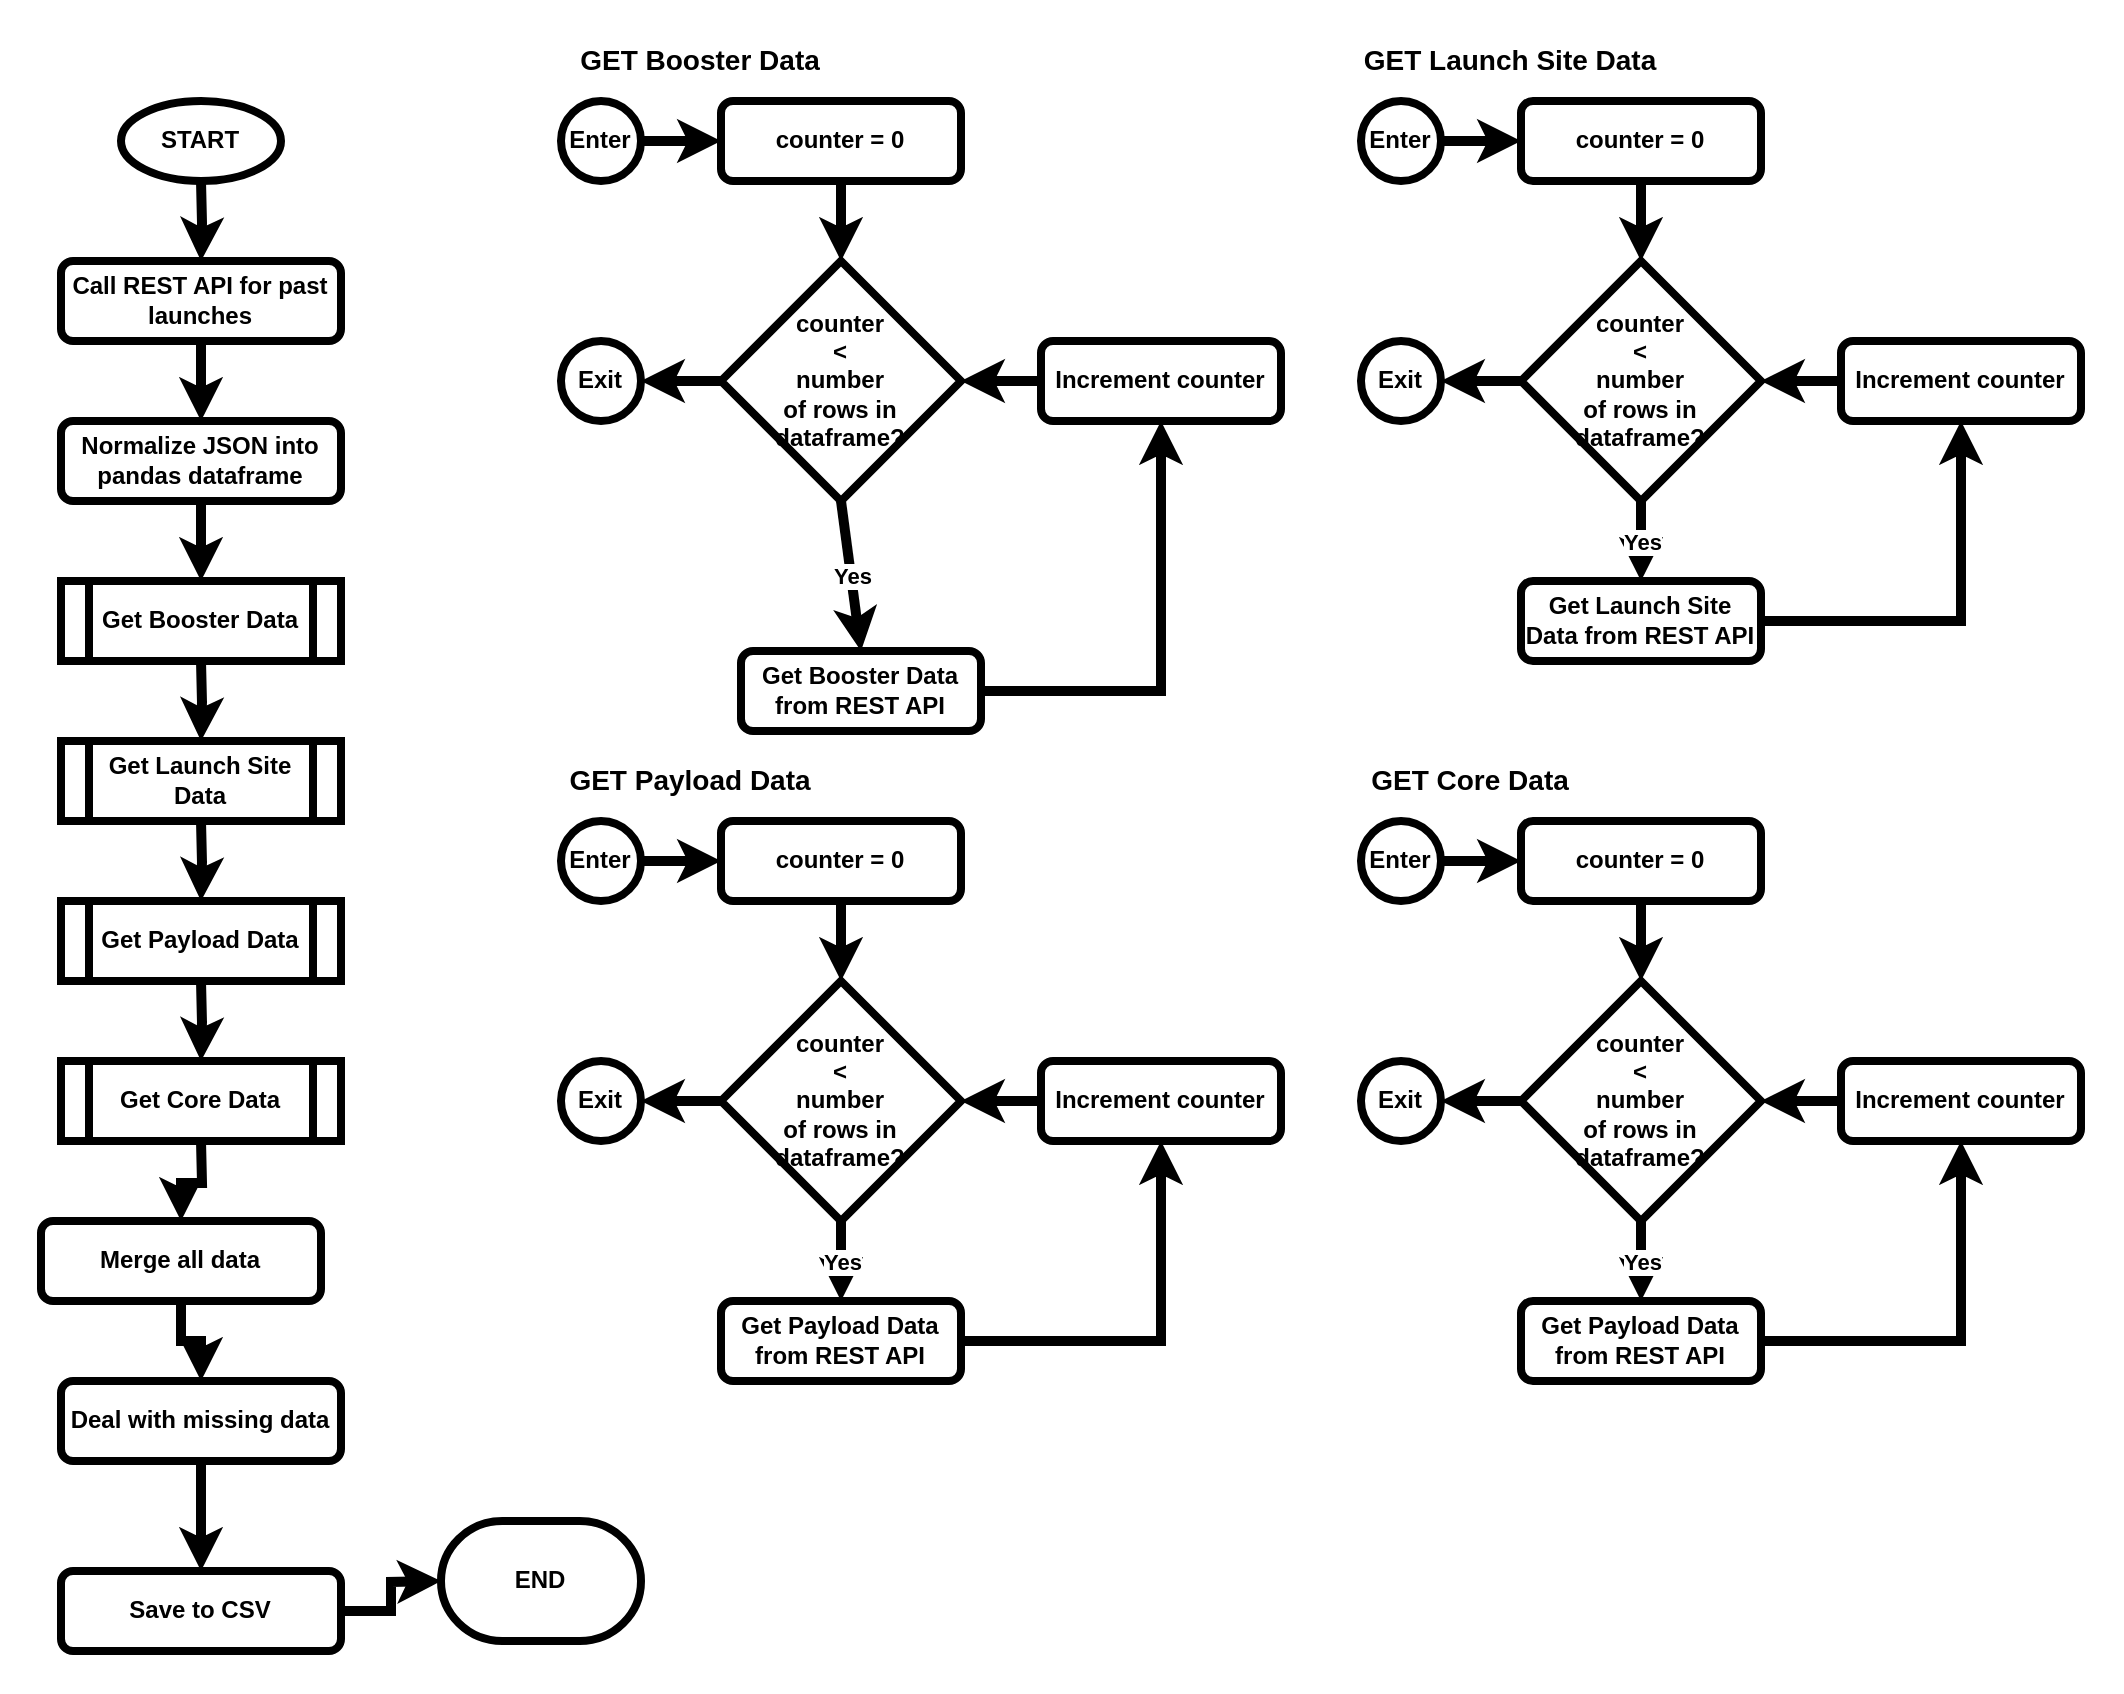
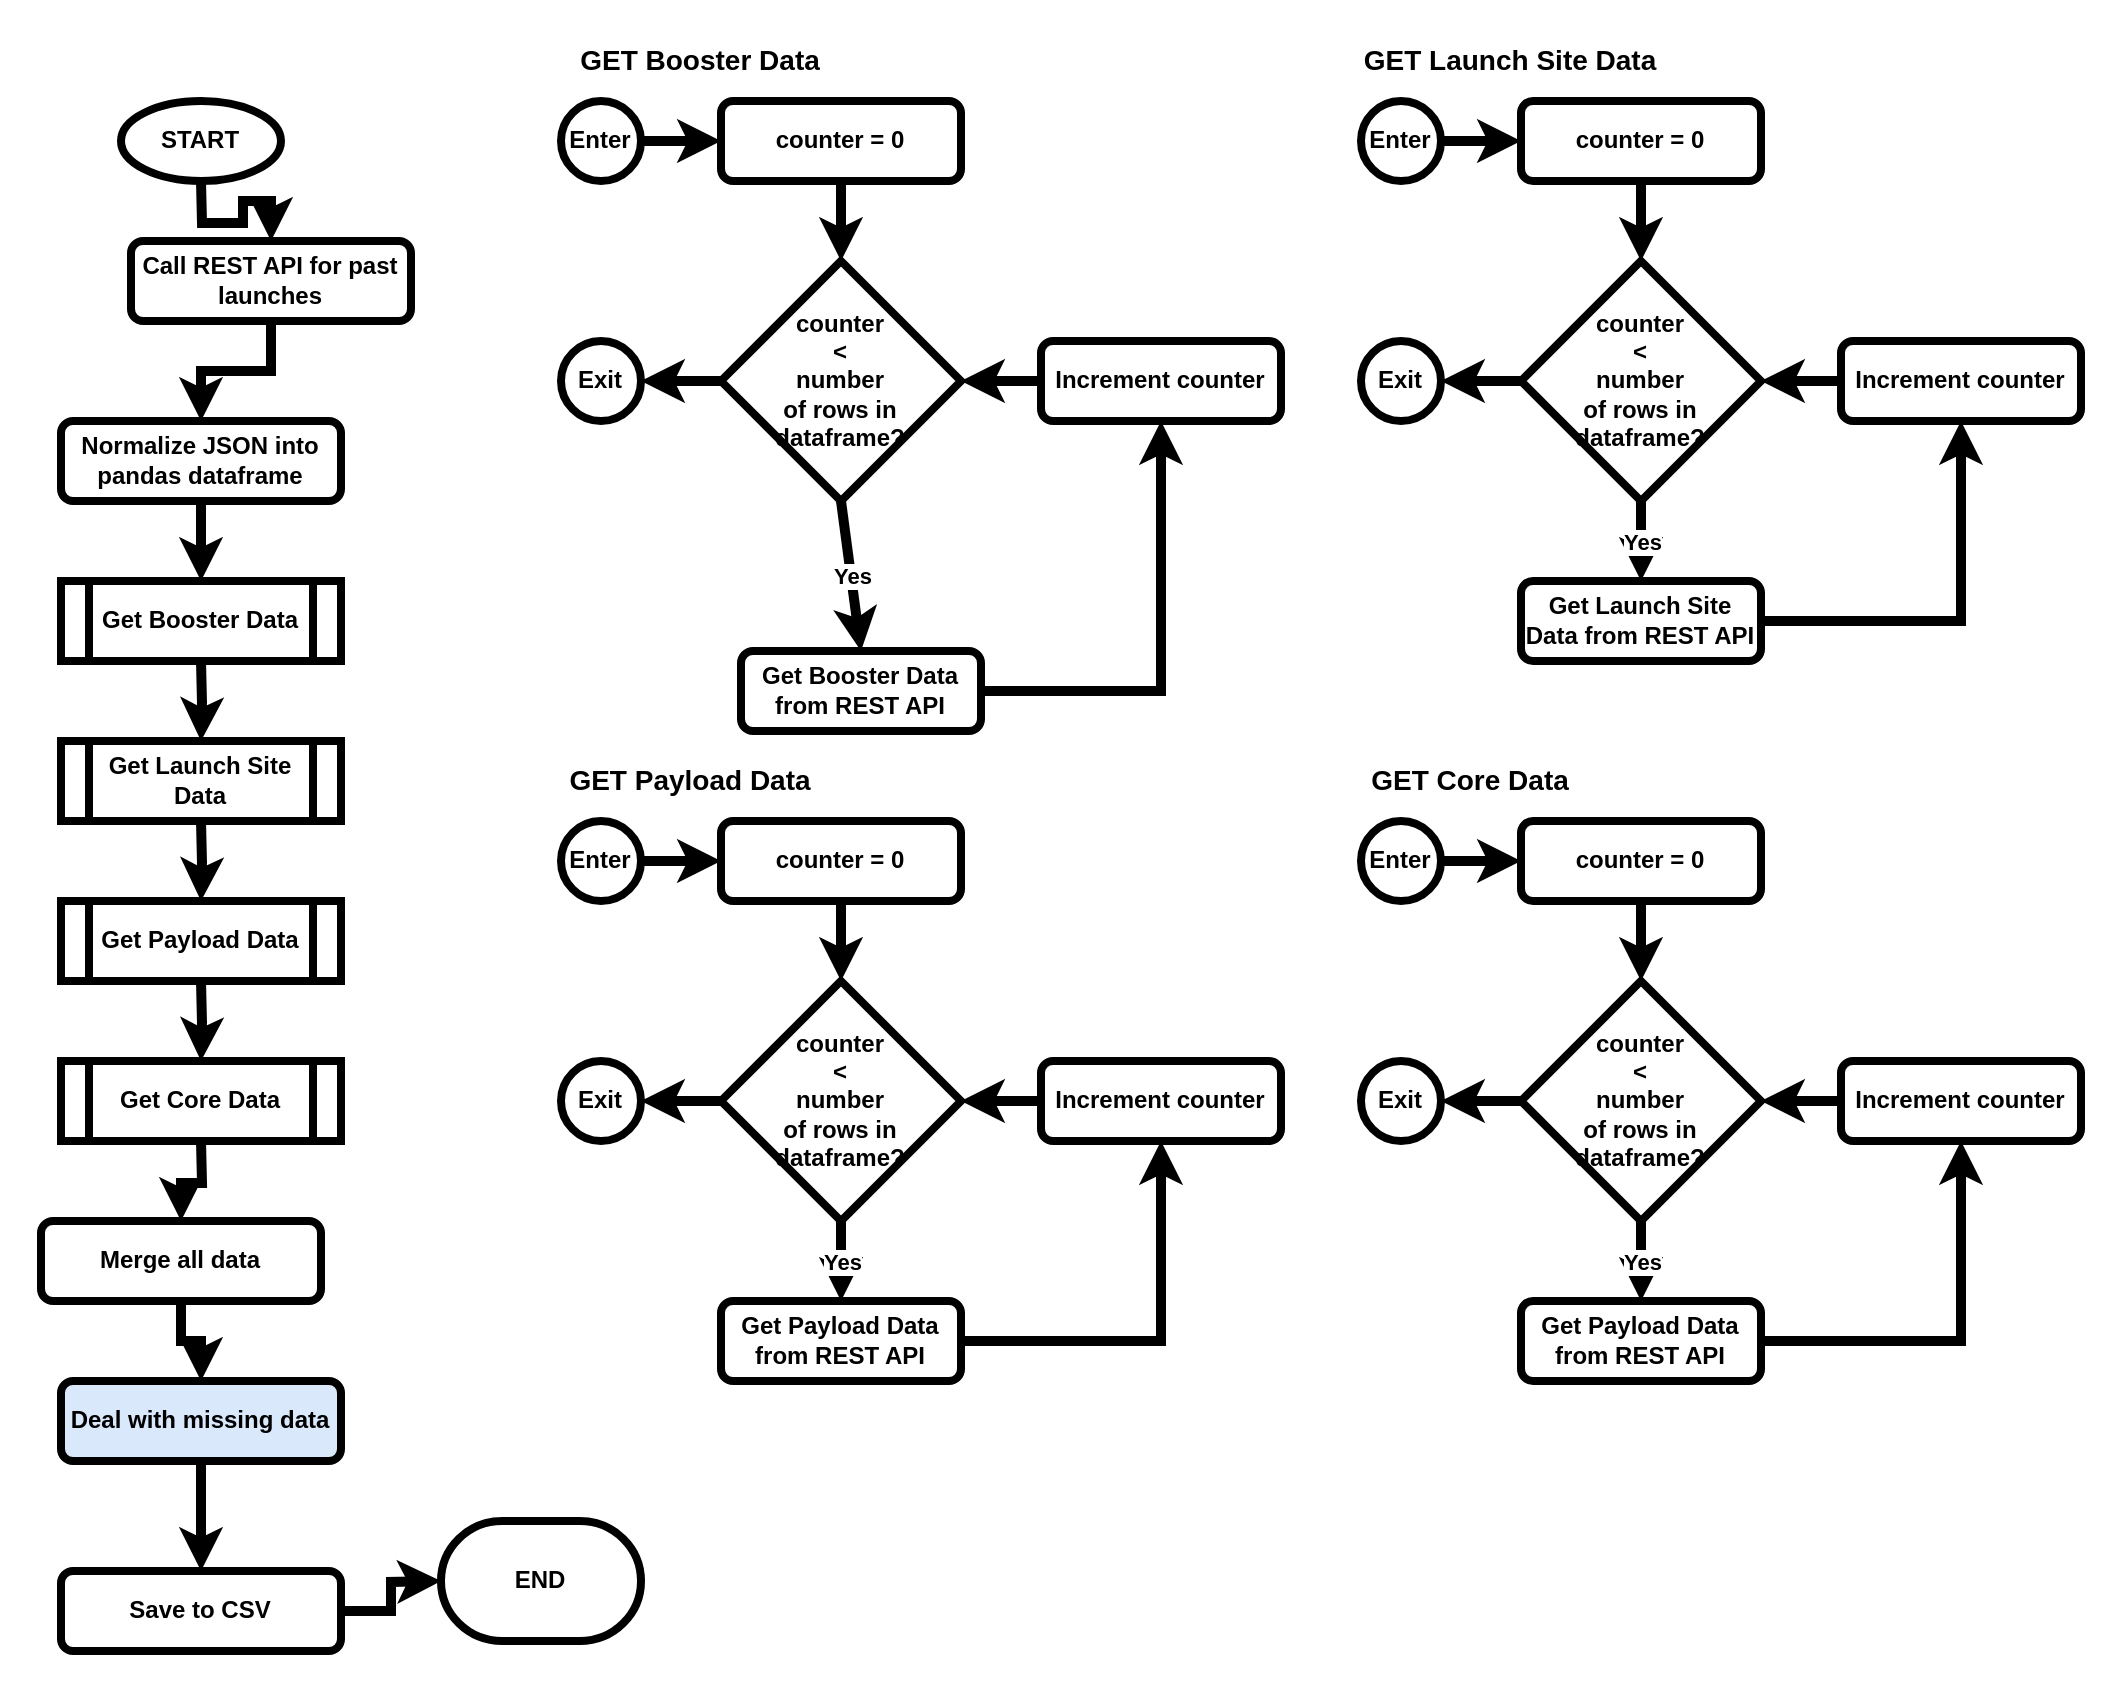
(201, 301) -> (271, 281)
(201, 1421) -> (201, 1421)
